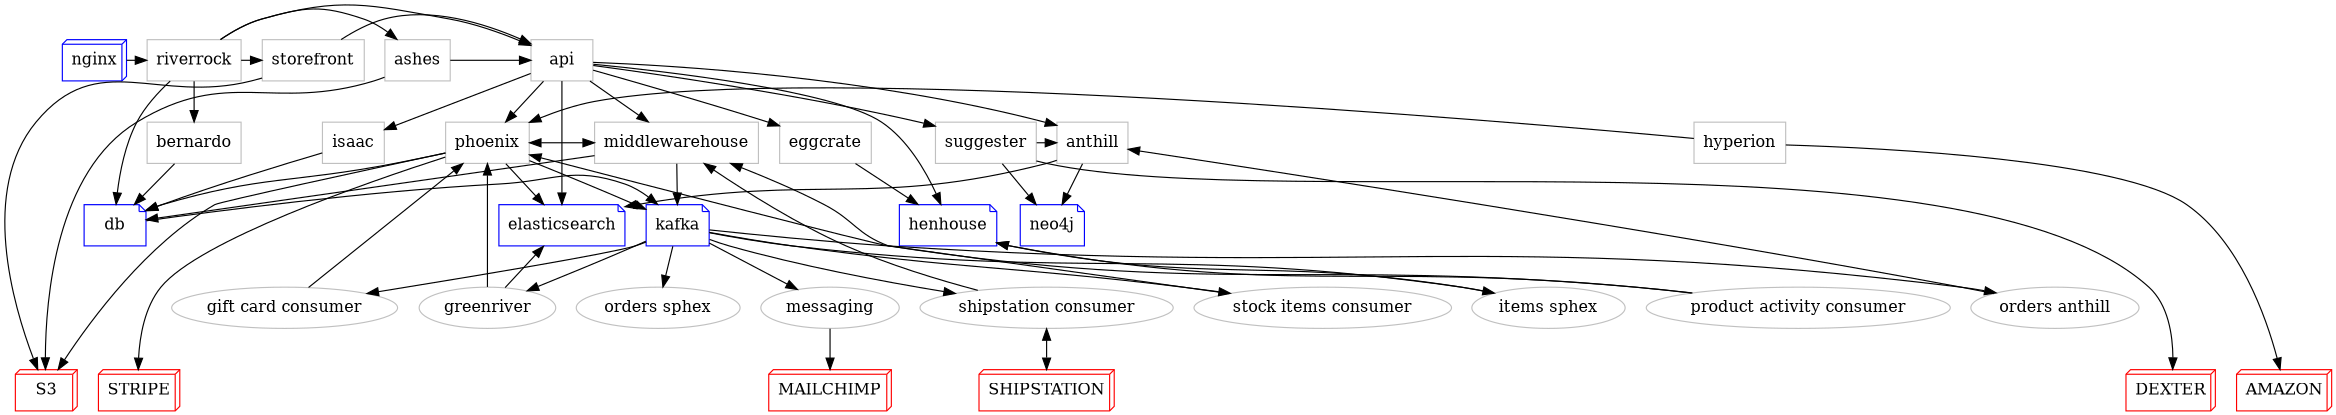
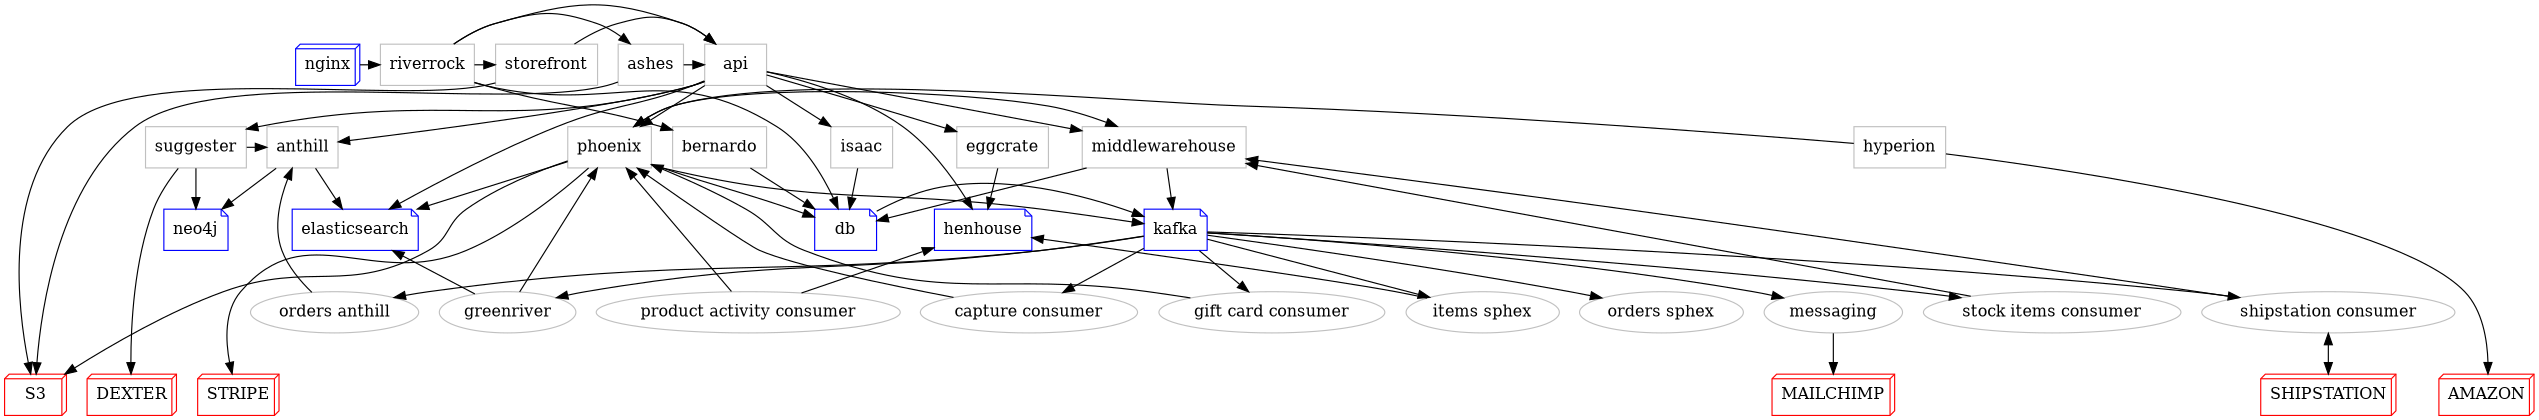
none -> (1029, 312)
